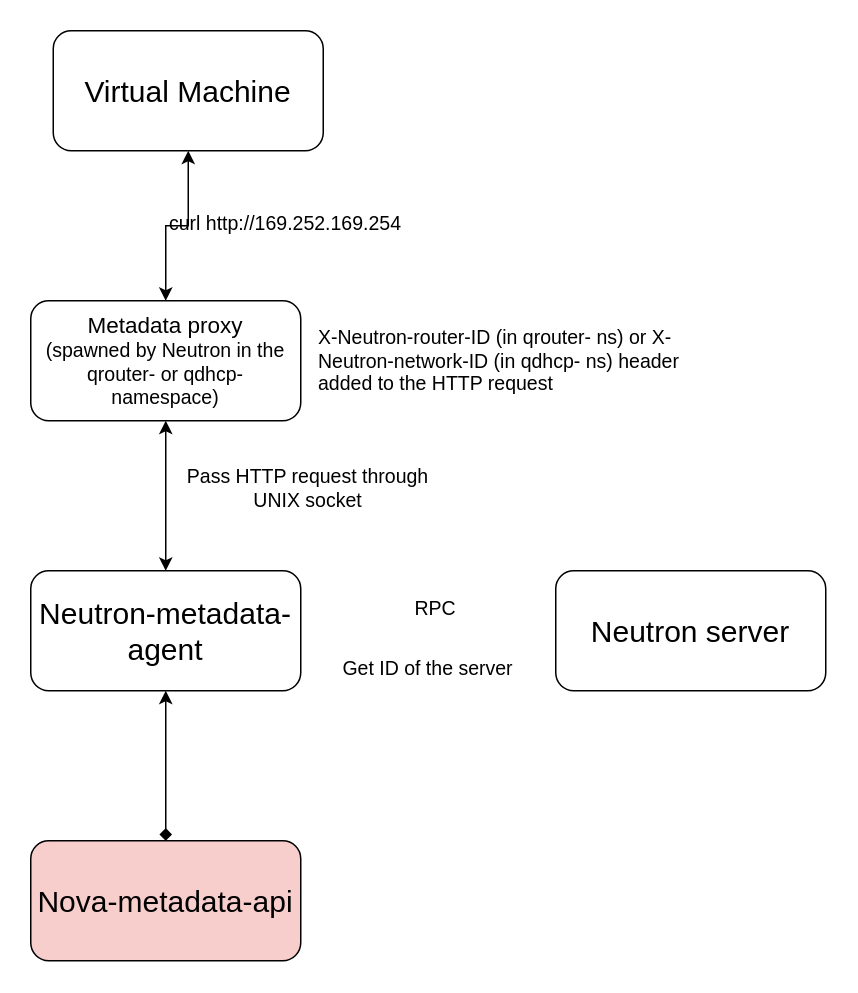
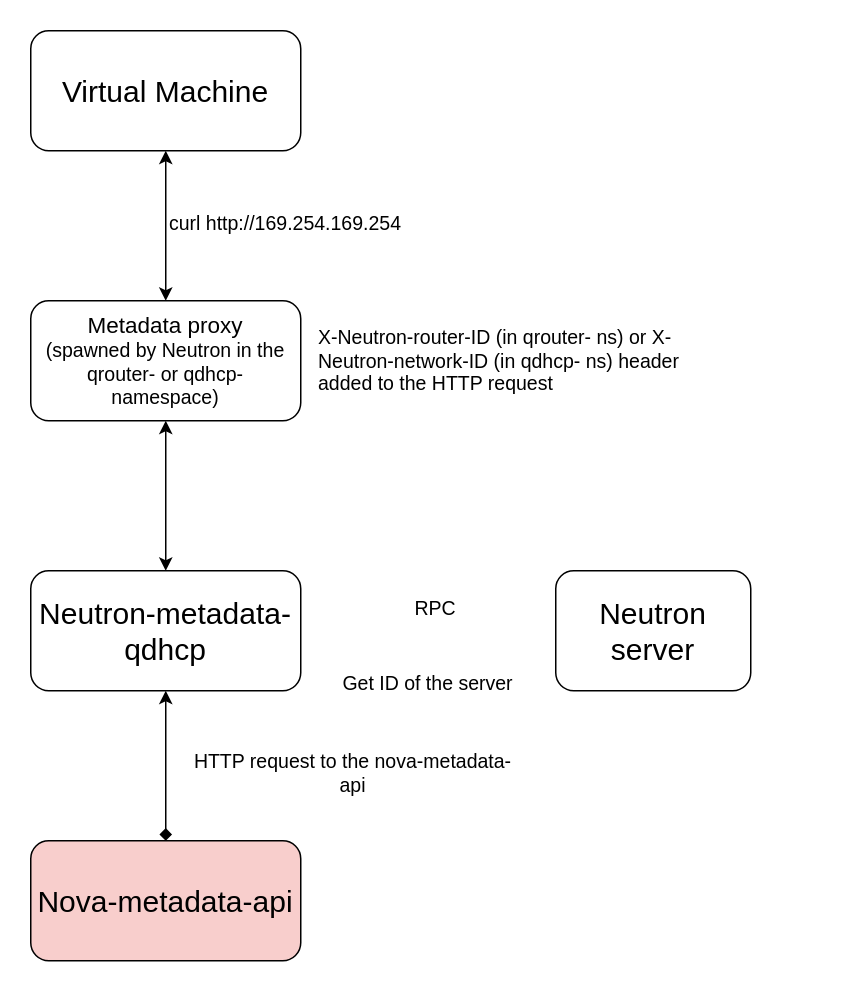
(188, 91) -> (166, 91)
(286, 218) -> (286, 218)
(308, 488) -> none
(166, 631) -> (166, 631)
(691, 631) -> (653, 631)
(428, 668) -> (428, 683)
none -> (353, 773)
